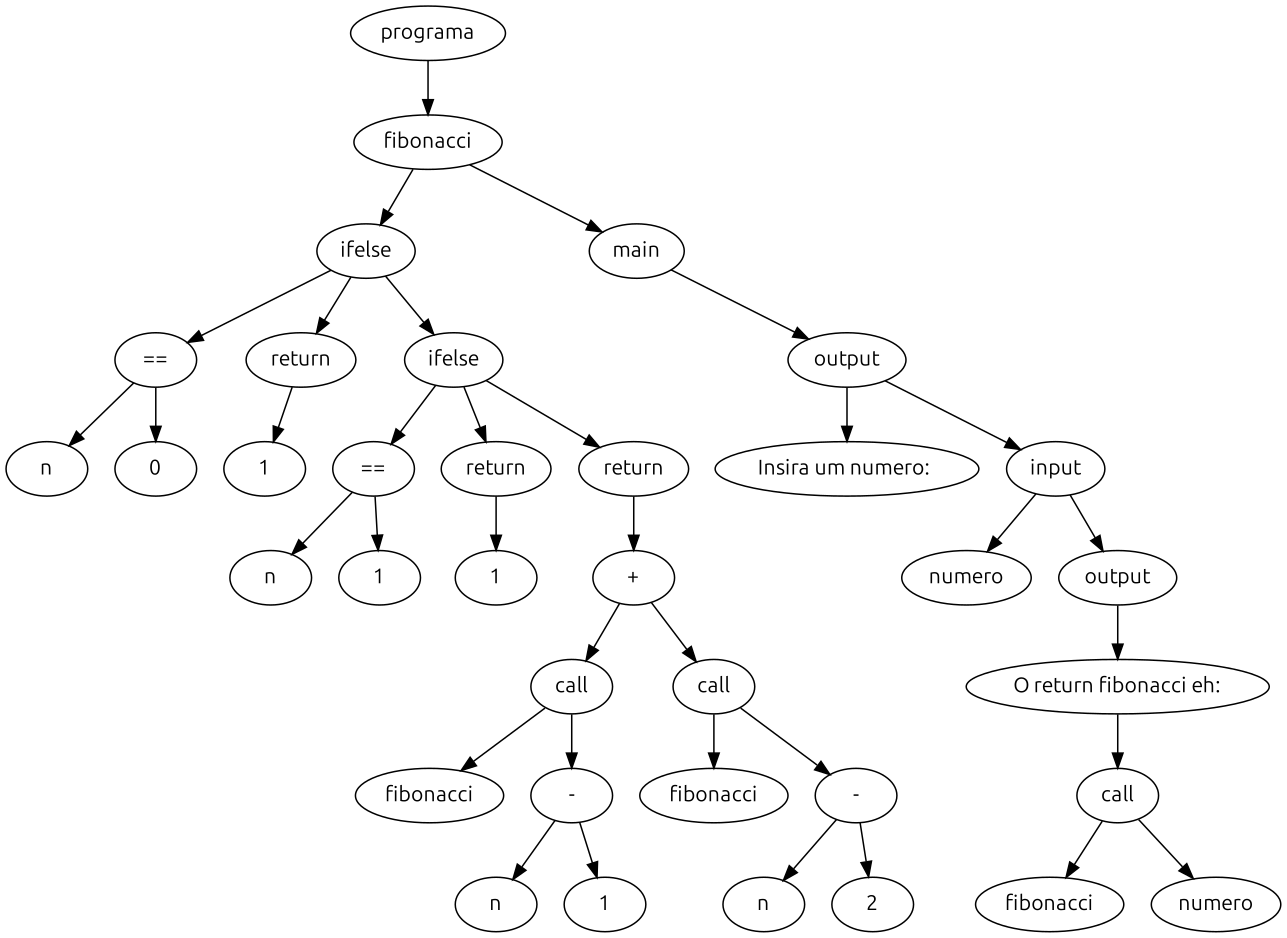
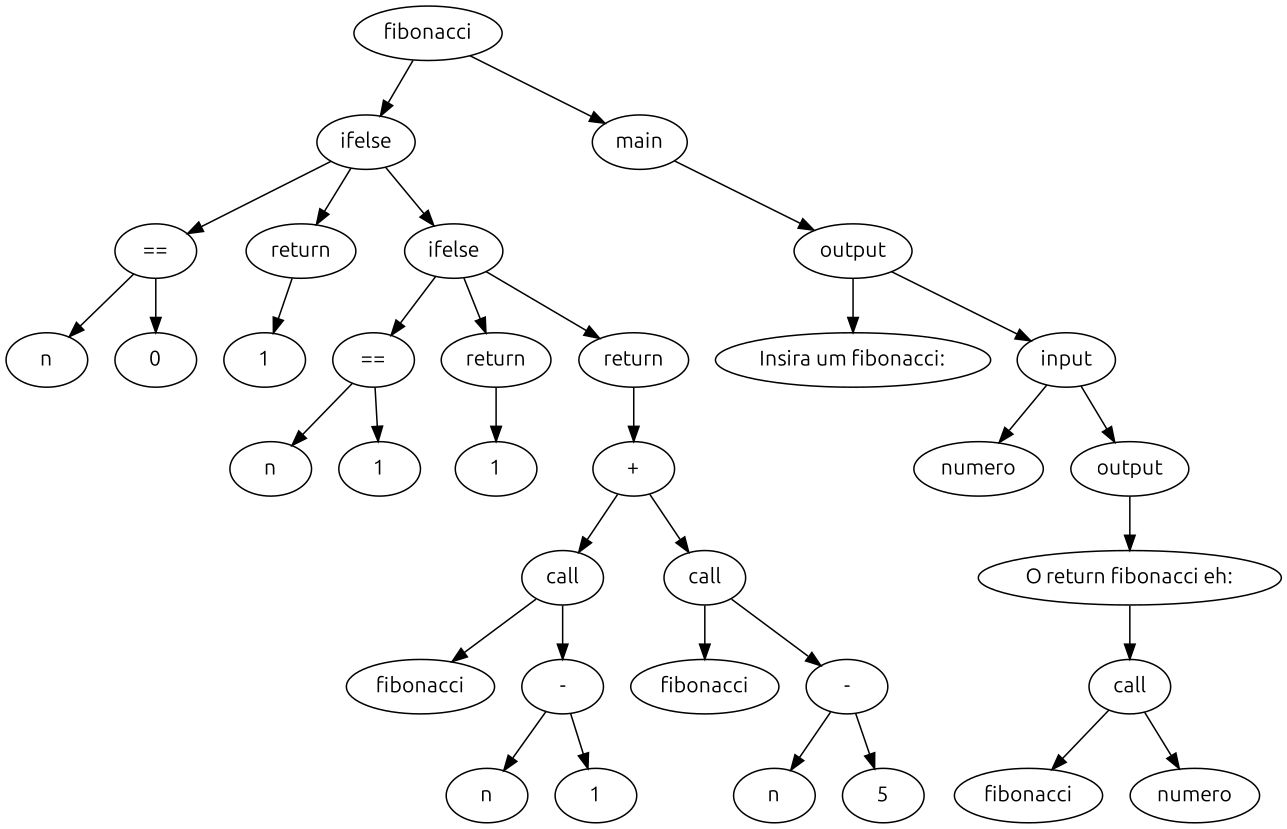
(428, 33) -> none
(847, 469) -> (853, 360)
(873, 904) -> (883, 796)
